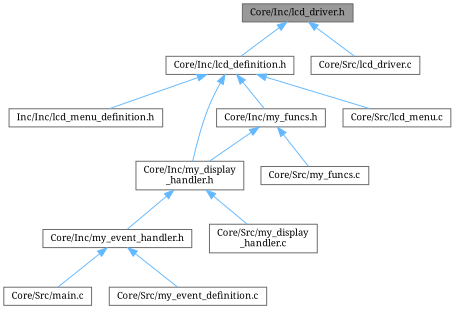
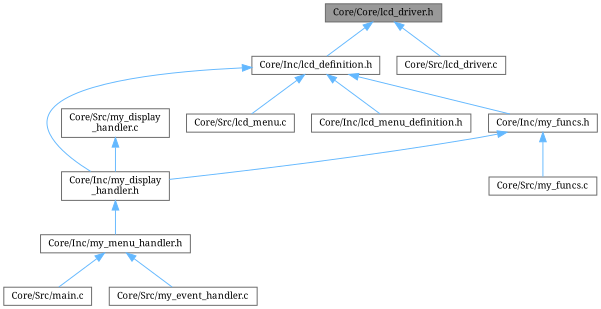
(298, 13) -> (384, 13)
(86, 118) -> (391, 123)
(230, 210) -> (115, 159)
(117, 239) -> (115, 244)
(188, 296) -> (183, 296)
